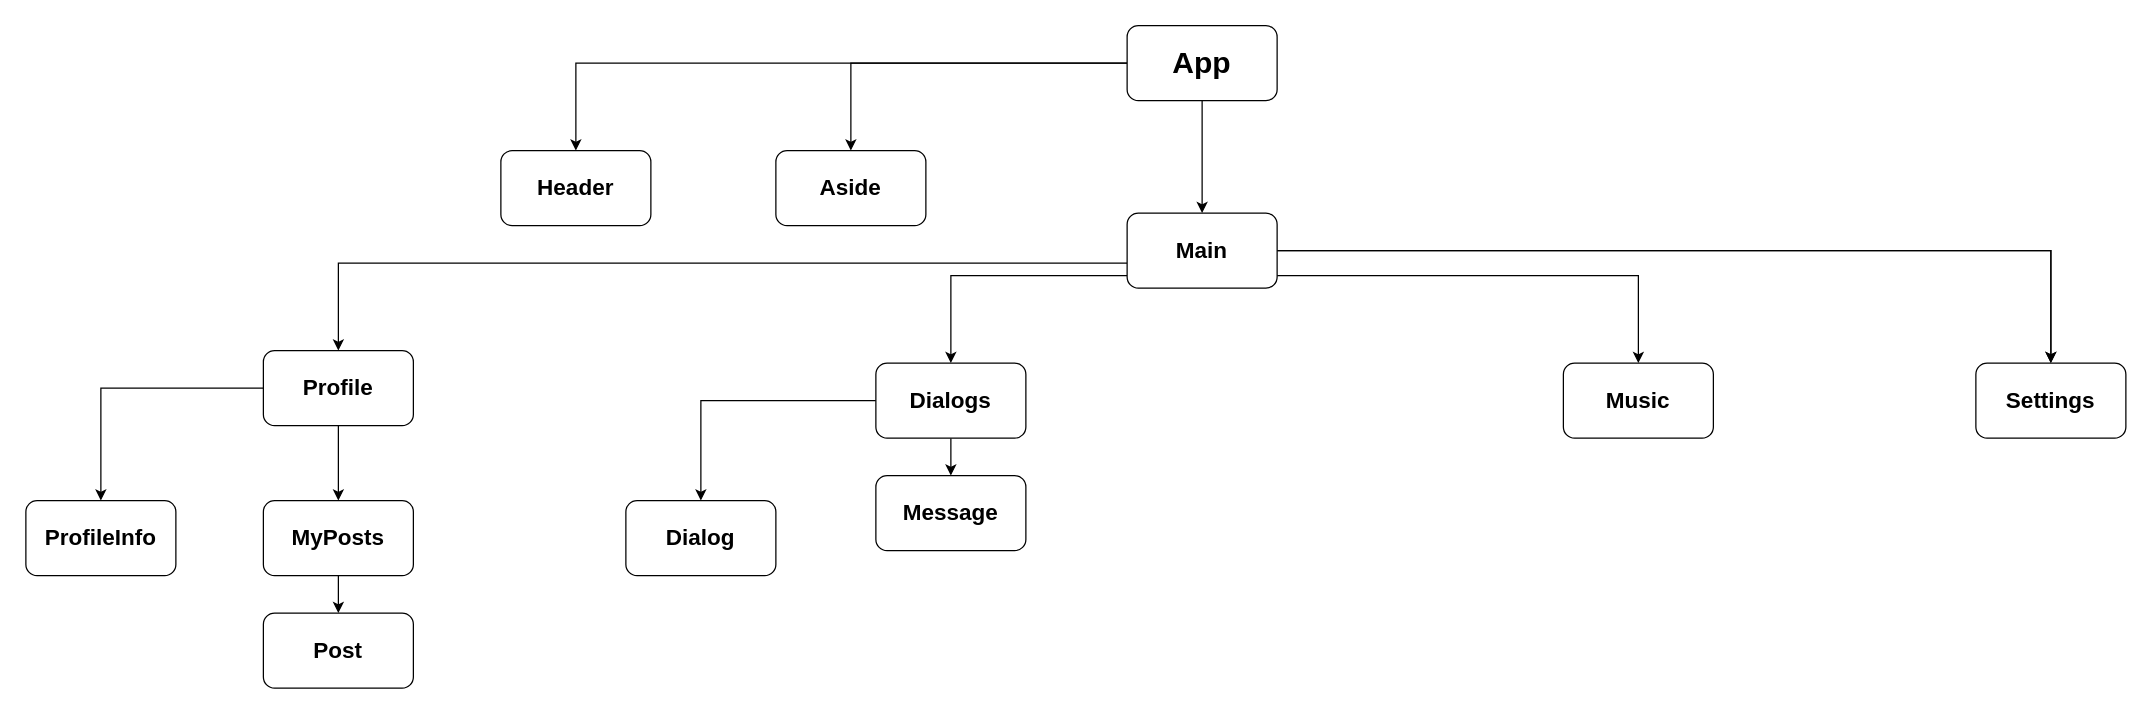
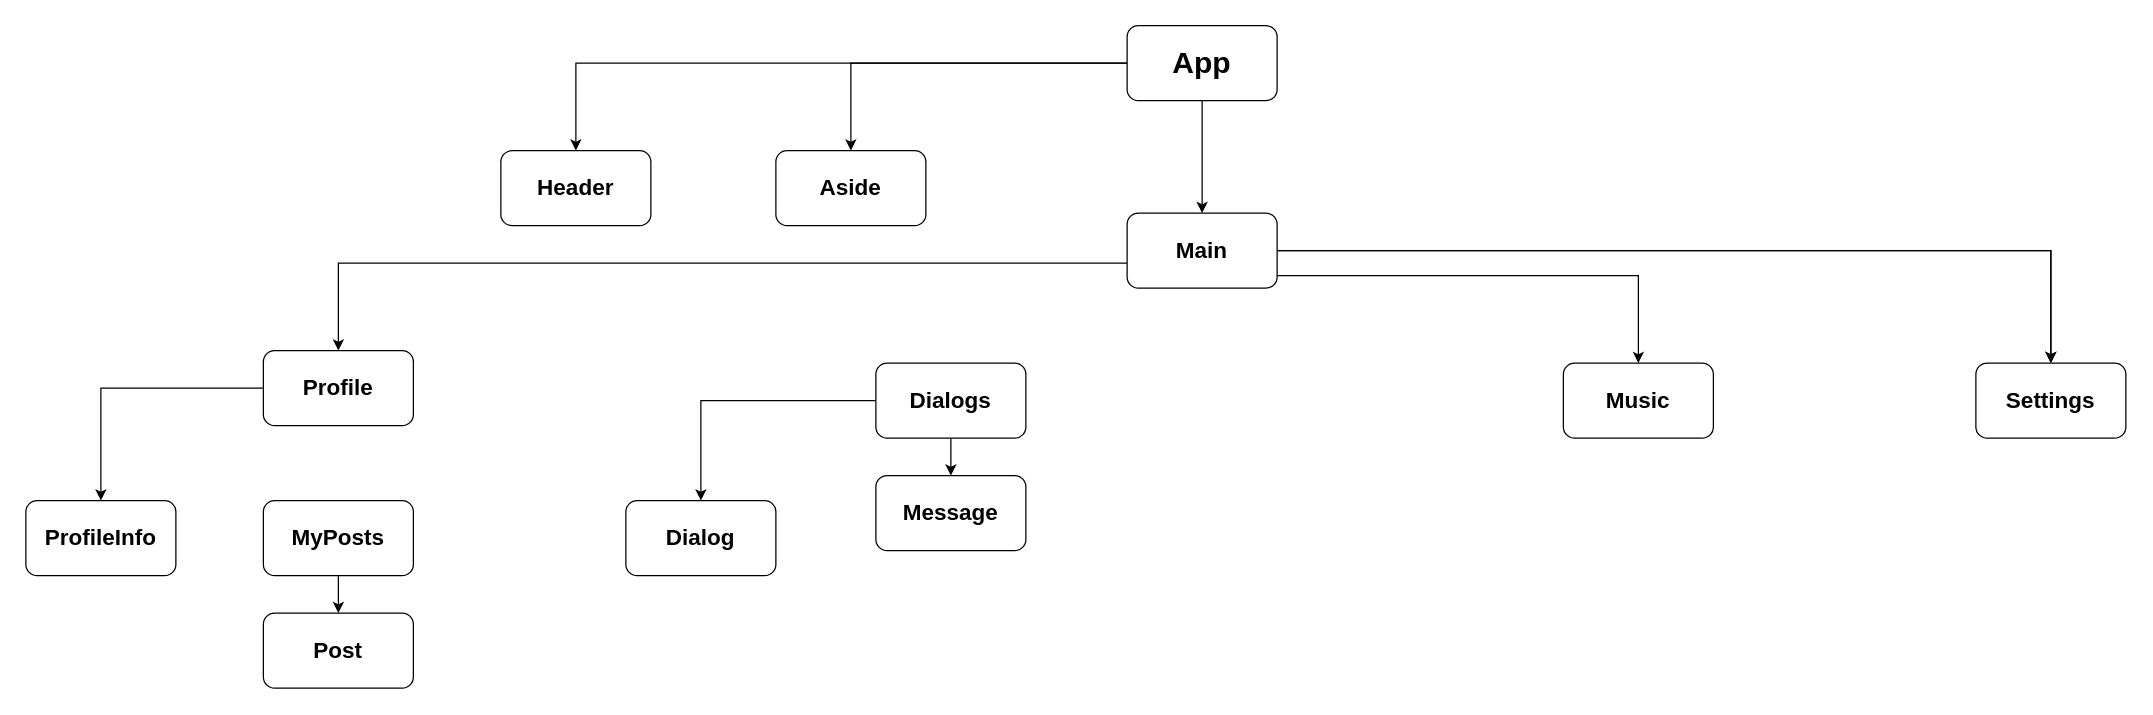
(1000, 276) -> none
(338, 459) -> none
